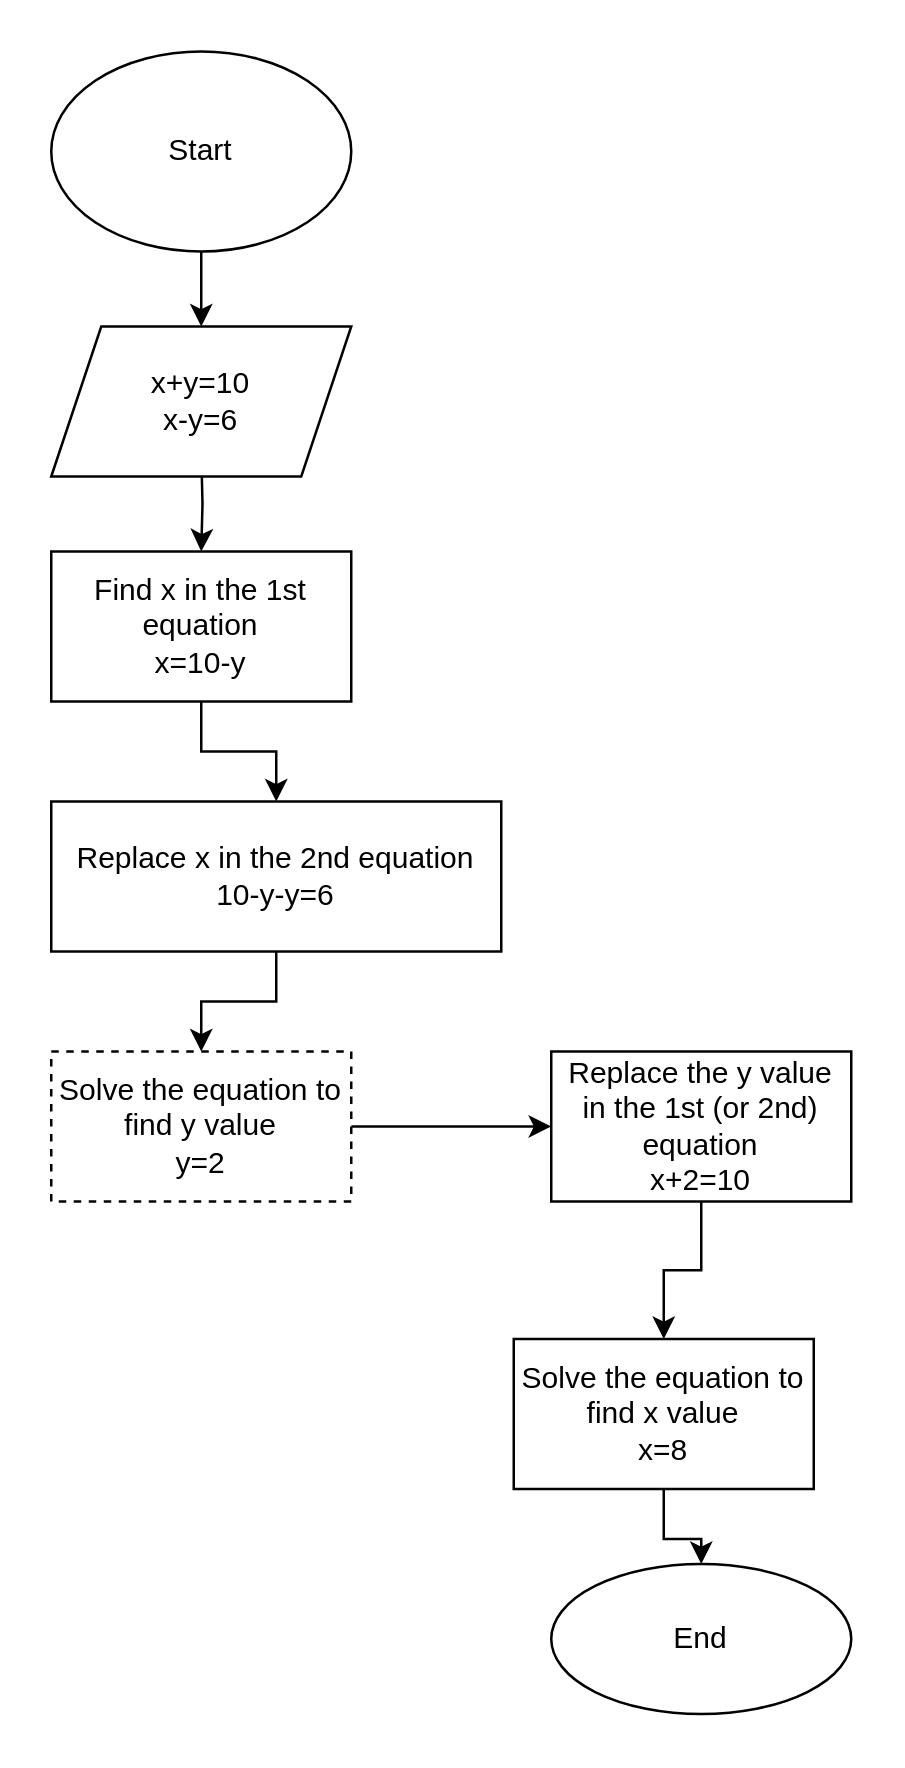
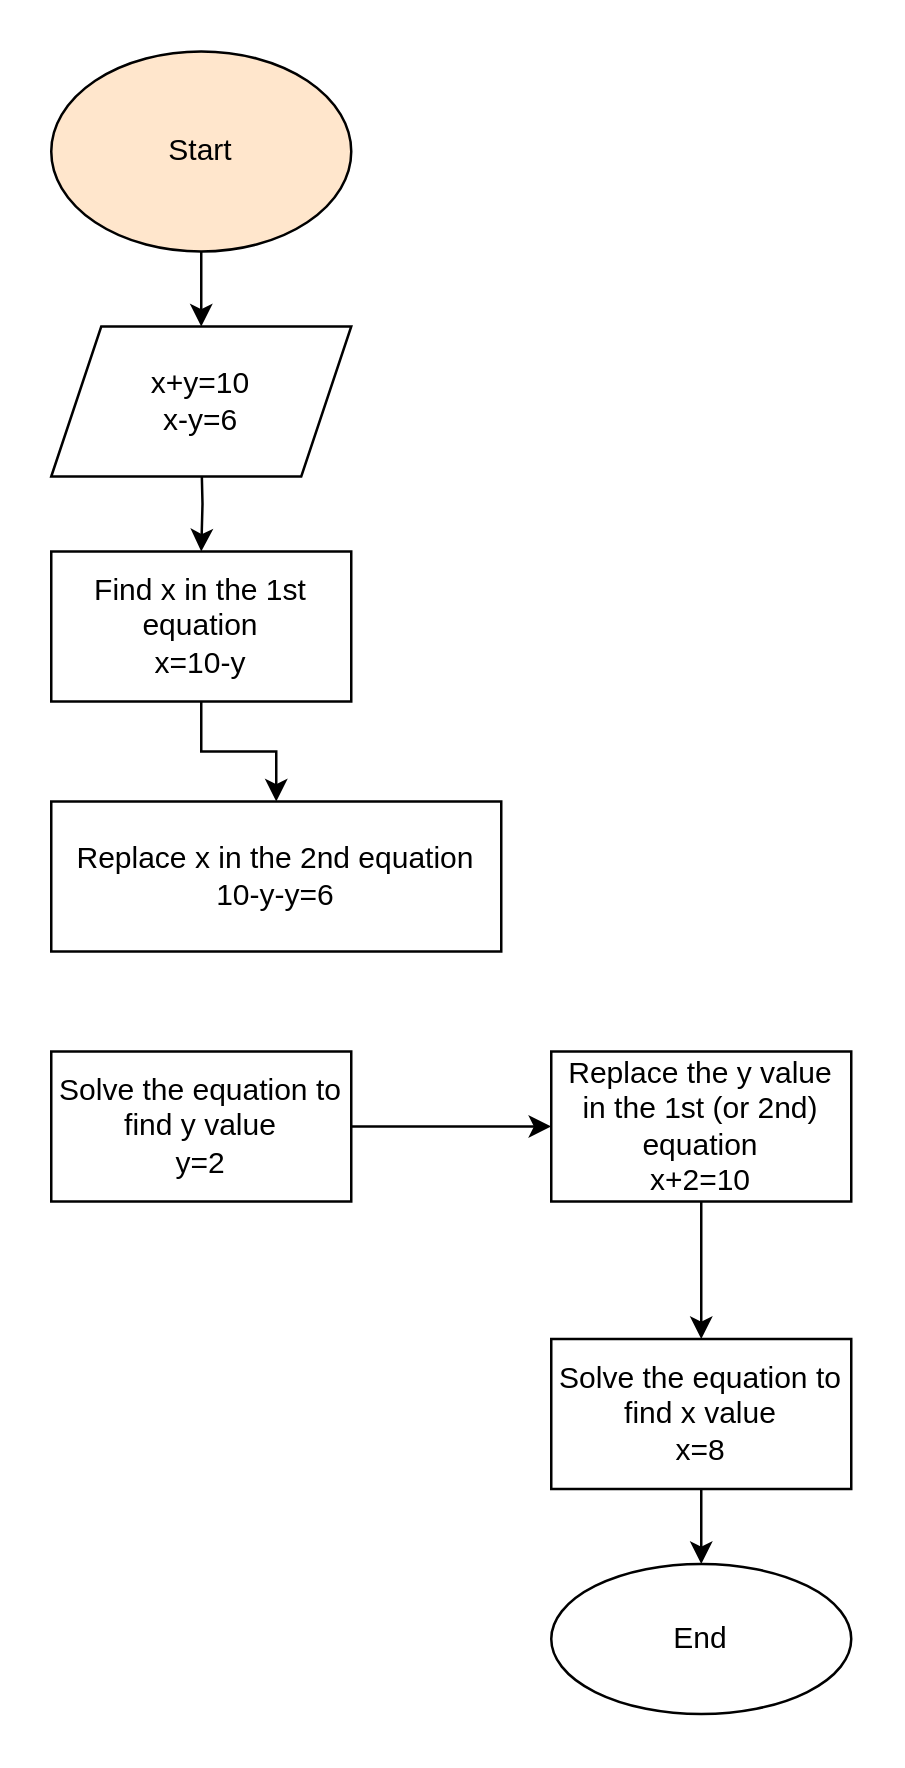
(201, 151) -> (201, 151)
(247, 1001) -> none
(201, 1126) -> (201, 1126)
(664, 1414) -> (701, 1414)
